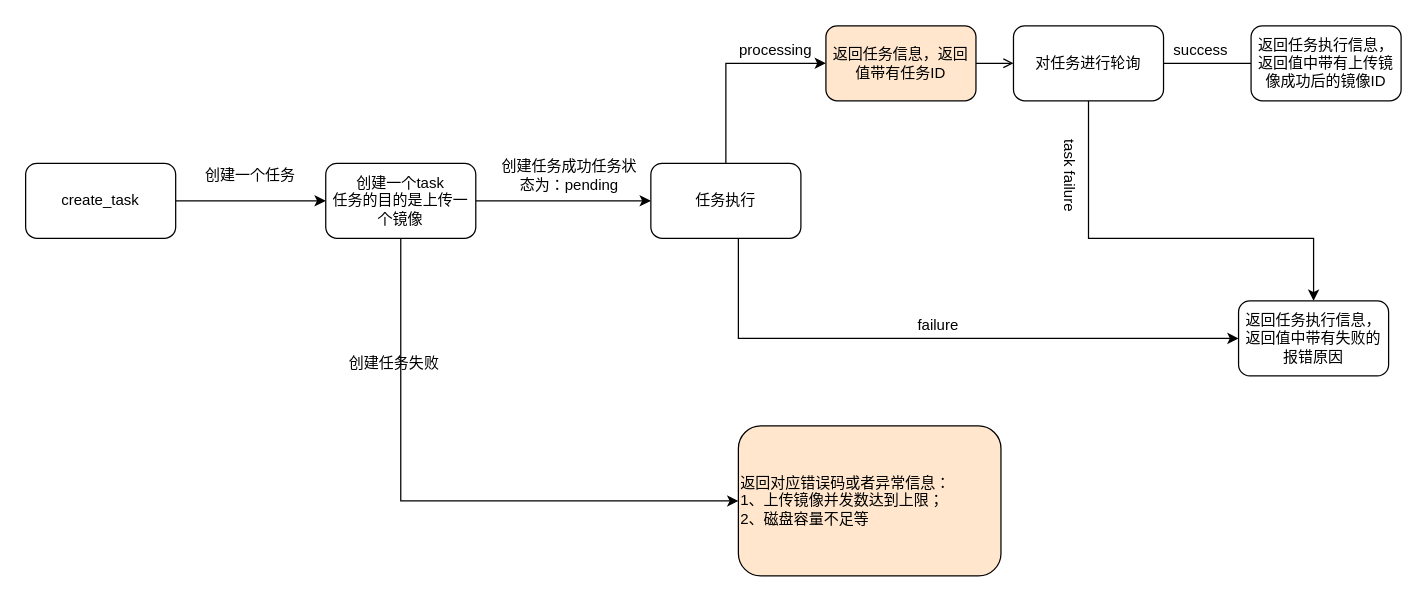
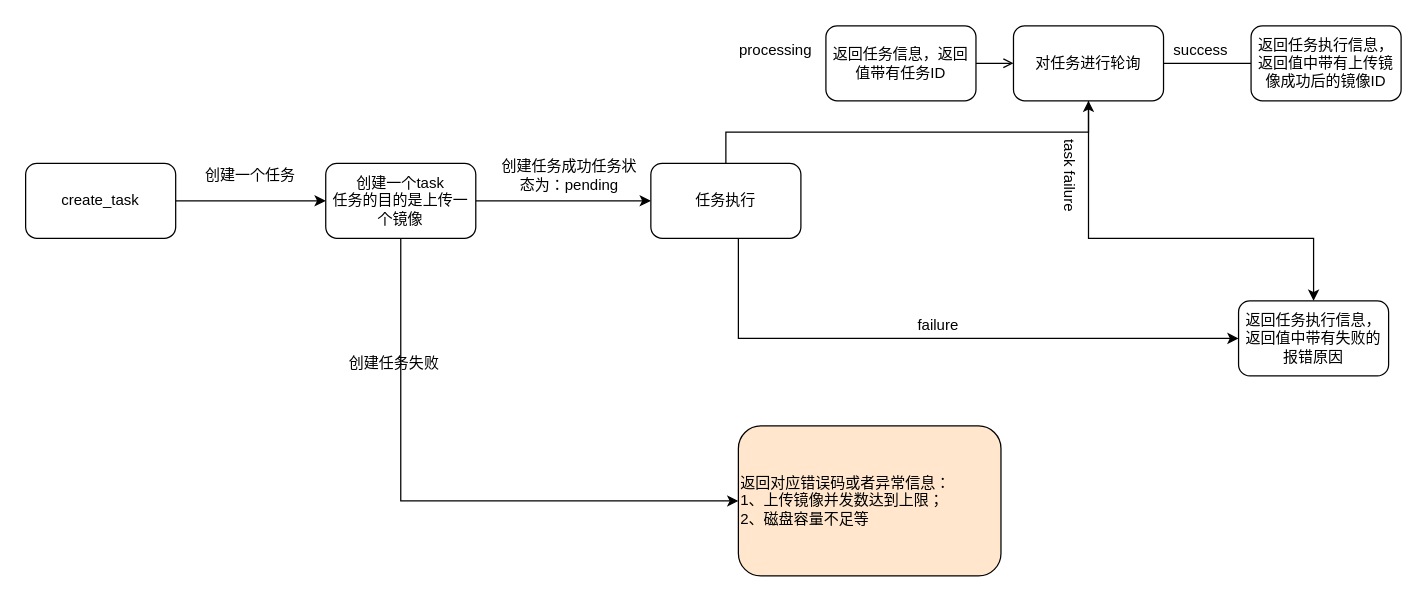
(736, 63) -> (905, 132)
(901, 63) -> (901, 63)
